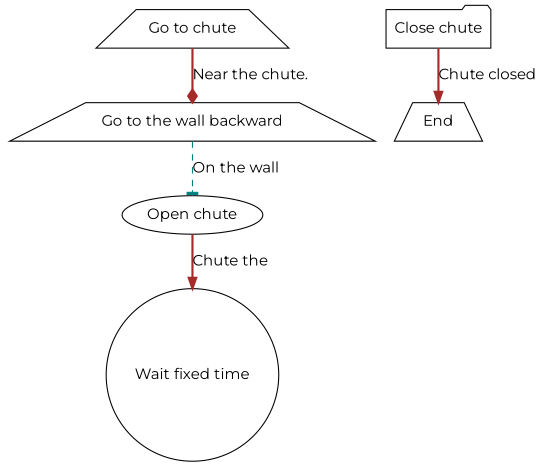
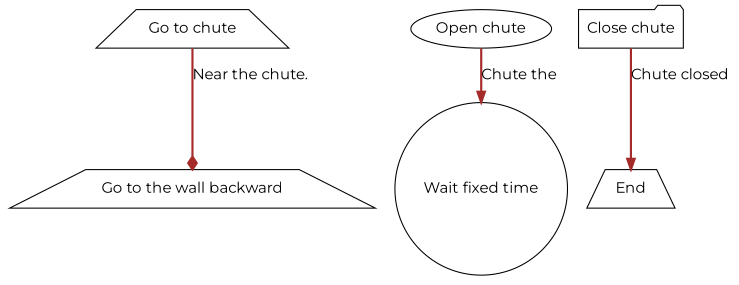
(192, 166) -> none
